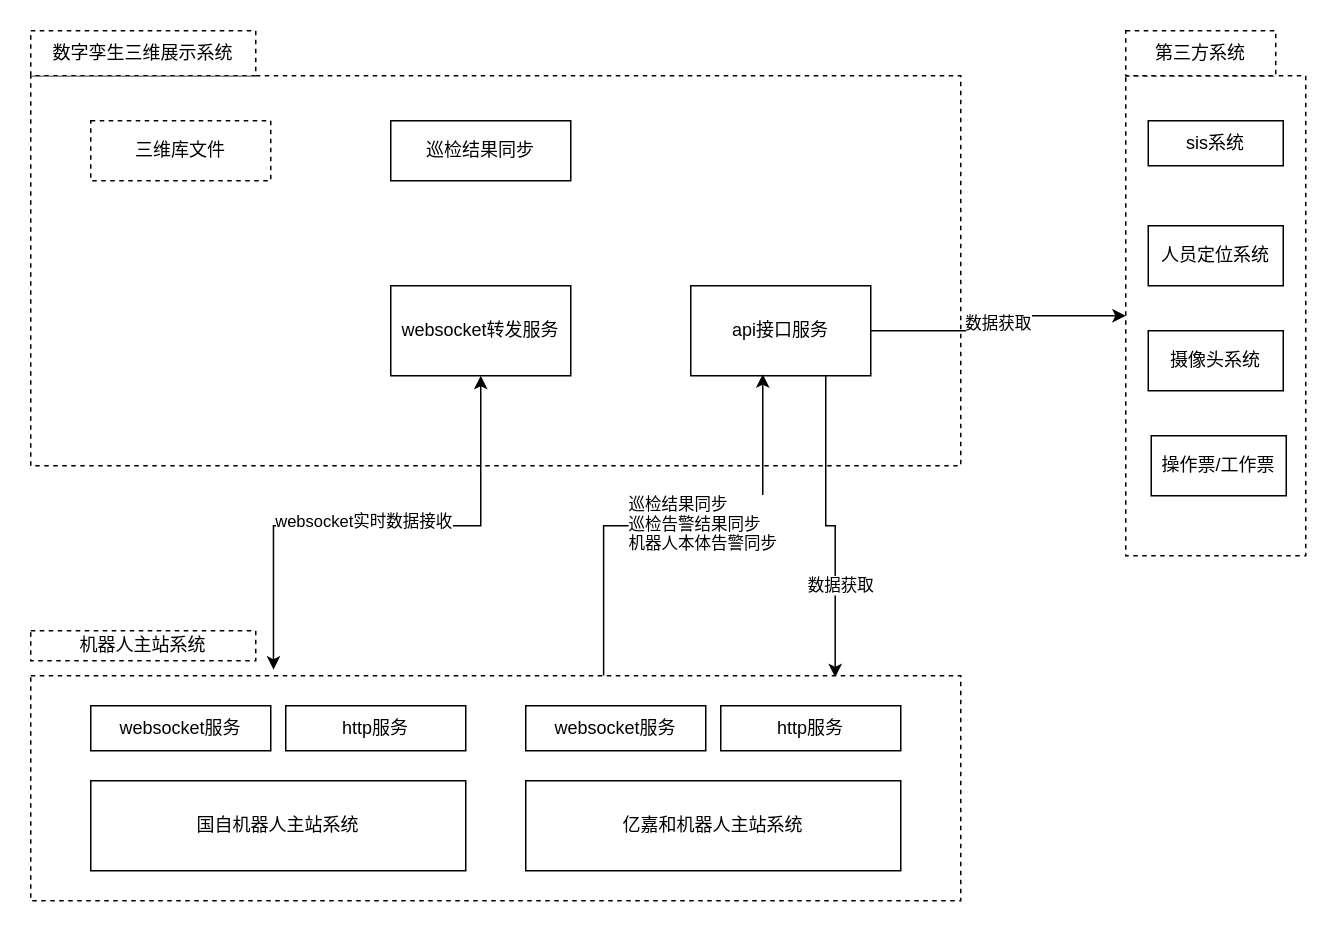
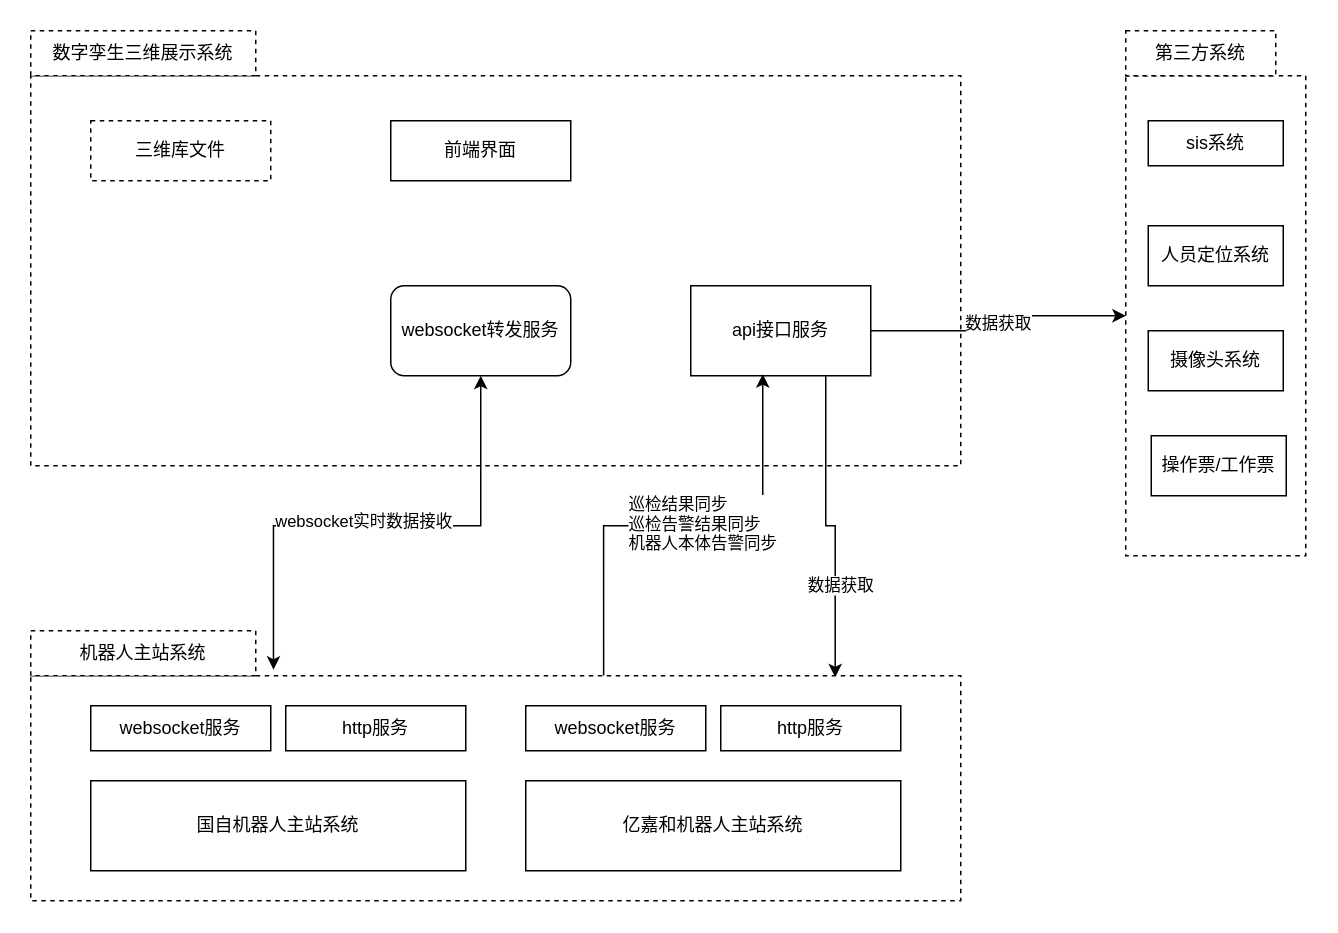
(481, 151) -> (481, 151)
(481, 331) -> (481, 331)
(143, 646) -> (143, 653)
